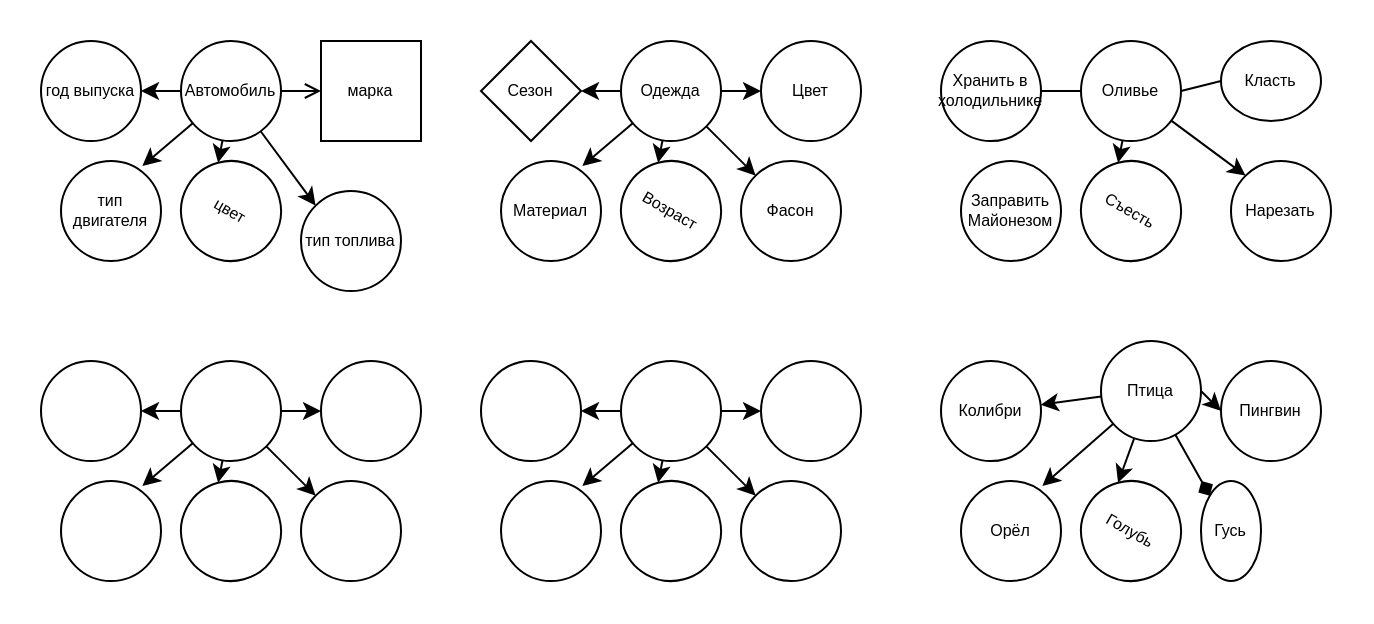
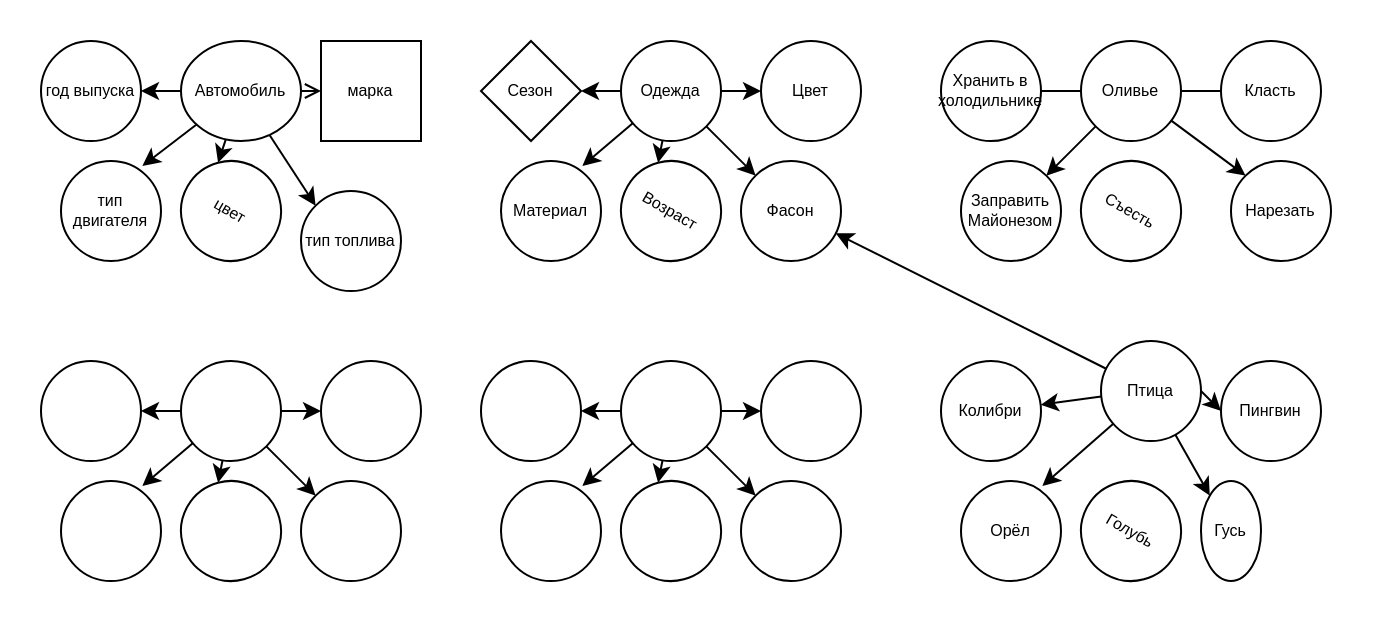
(1271, 81) -> (1271, 91)
(231, 91) -> (241, 91)
(1122, 145) -> (1076, 147)
(1128, 454) -> (977, 304)
(1201, 480) -> (1202, 482)
